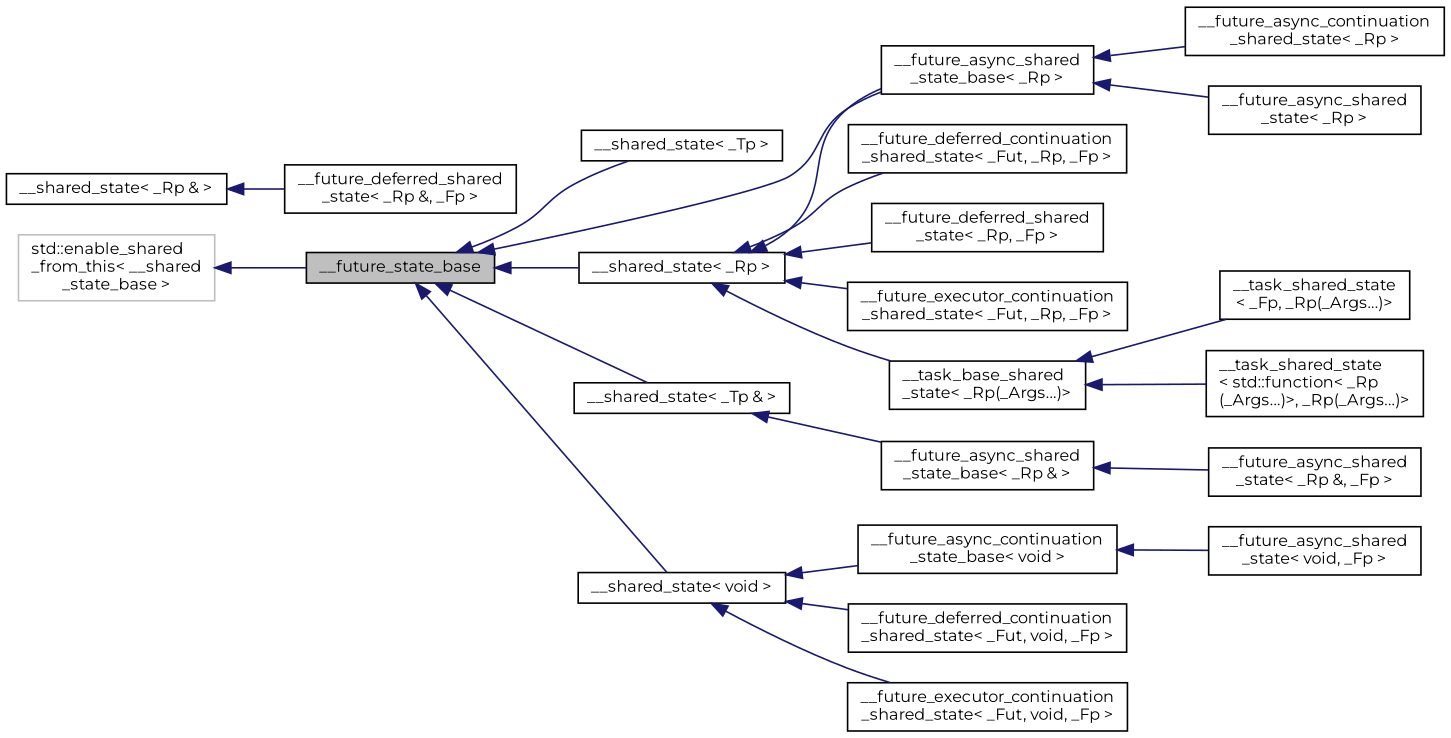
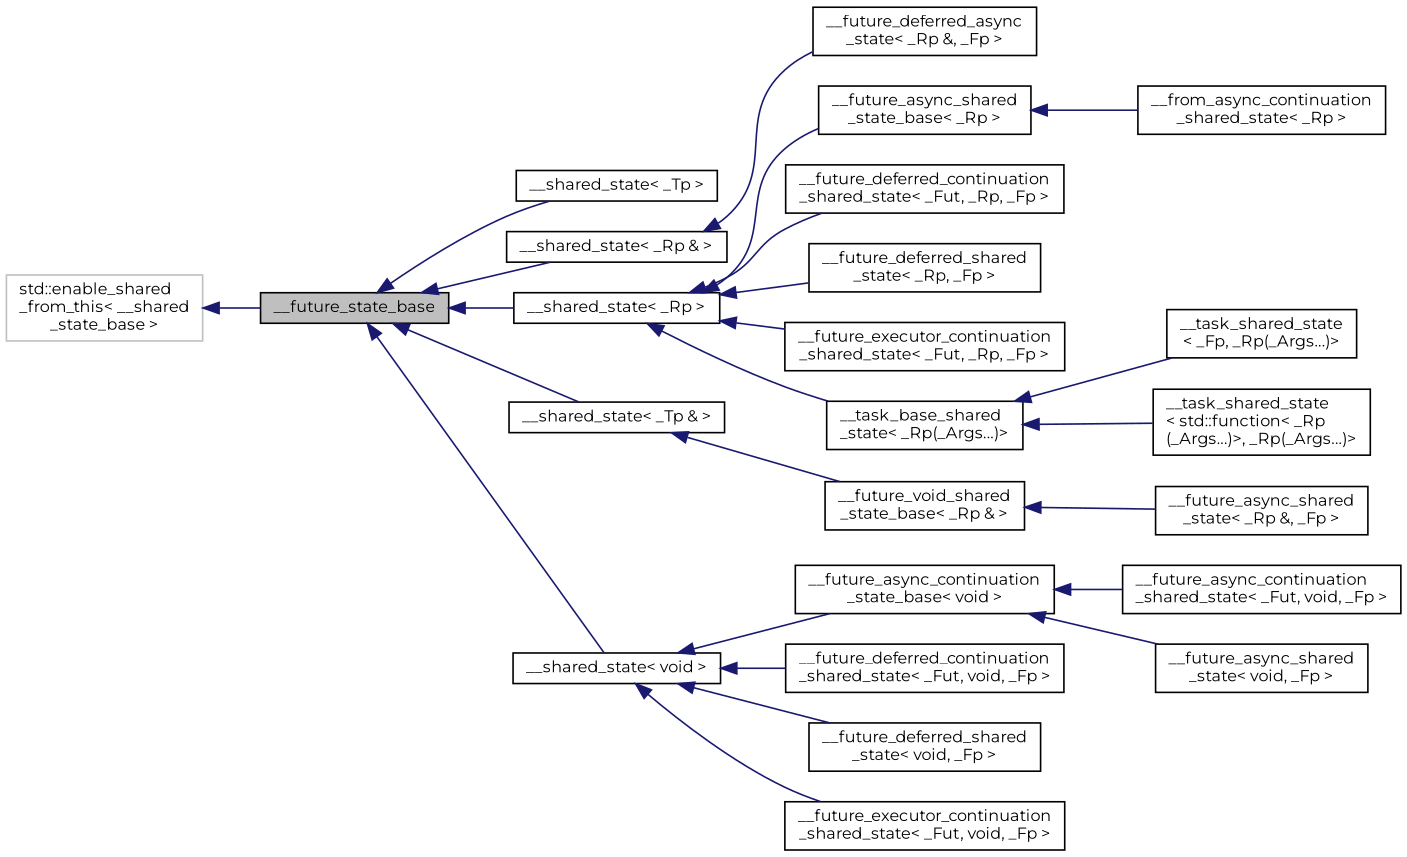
(1315, 31) -> (1262, 110)
(1315, 110) -> none
(400, 189) -> (925, 31)
(705, 202) -> (494, 276)
(988, 466) -> (925, 506)
none -> (1262, 589)
none -> (925, 747)
